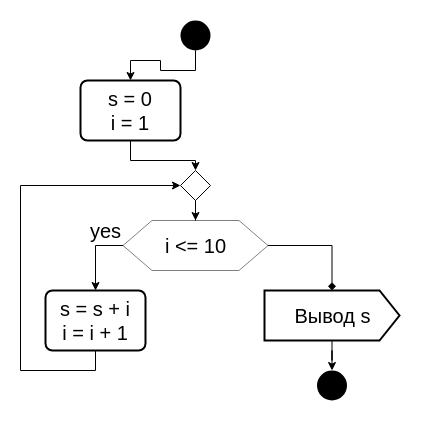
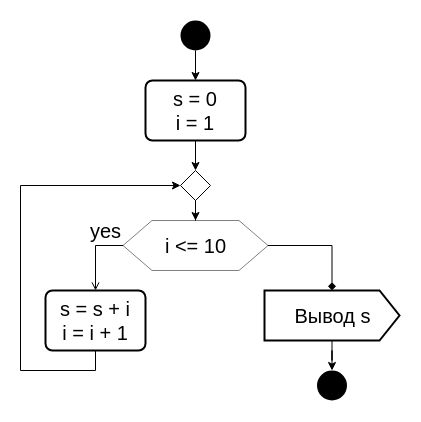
(131, 111) -> (196, 111)
(96, 282) -> (96, 283)
